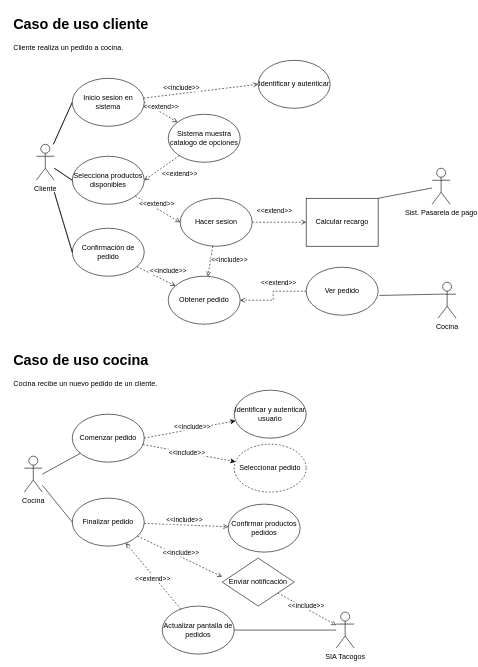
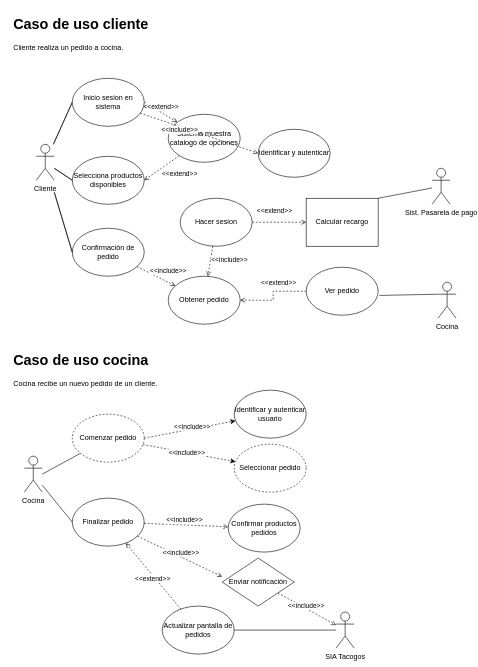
(294, 84) -> (294, 153)
(157, 209) -> none
(108, 438) -> (108, 438)
